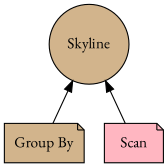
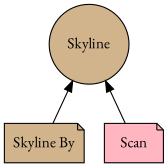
(44, 143) -> (44, 143)
